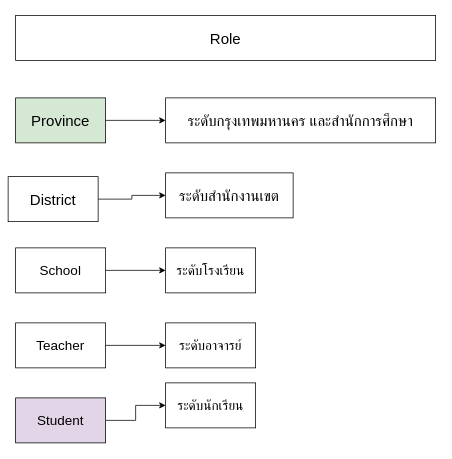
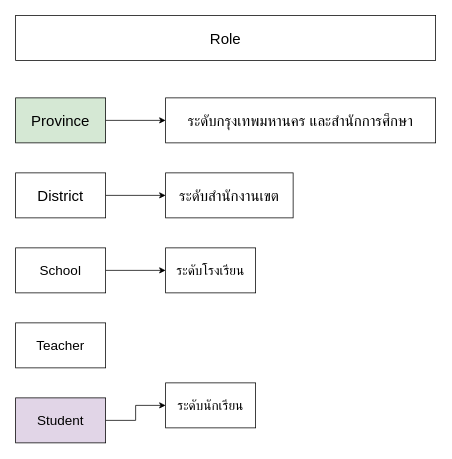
(53, 199) -> (60, 195)
(132, 345) -> none
(210, 345) -> none
